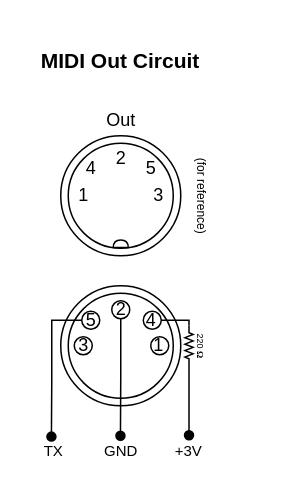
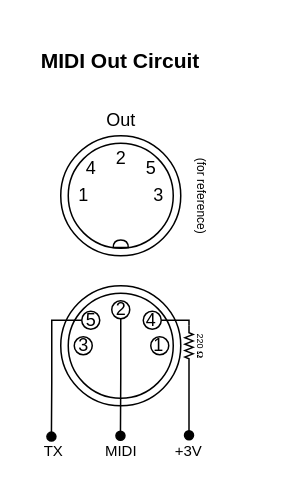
(122, 451) -> (122, 451)
